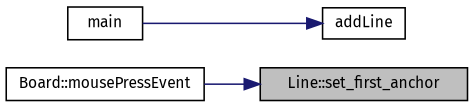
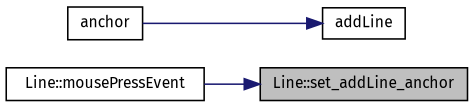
(105, 23) -> (105, 23)
(105, 84) -> (105, 84)
(364, 84) -> (364, 84)
